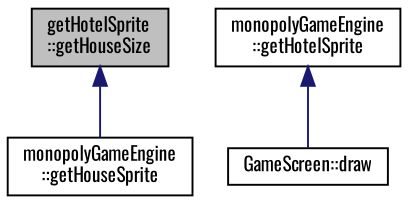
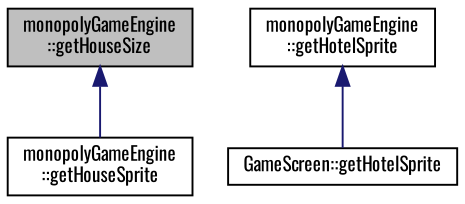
(100, 38) -> (100, 38)
(308, 167) -> (343, 167)
